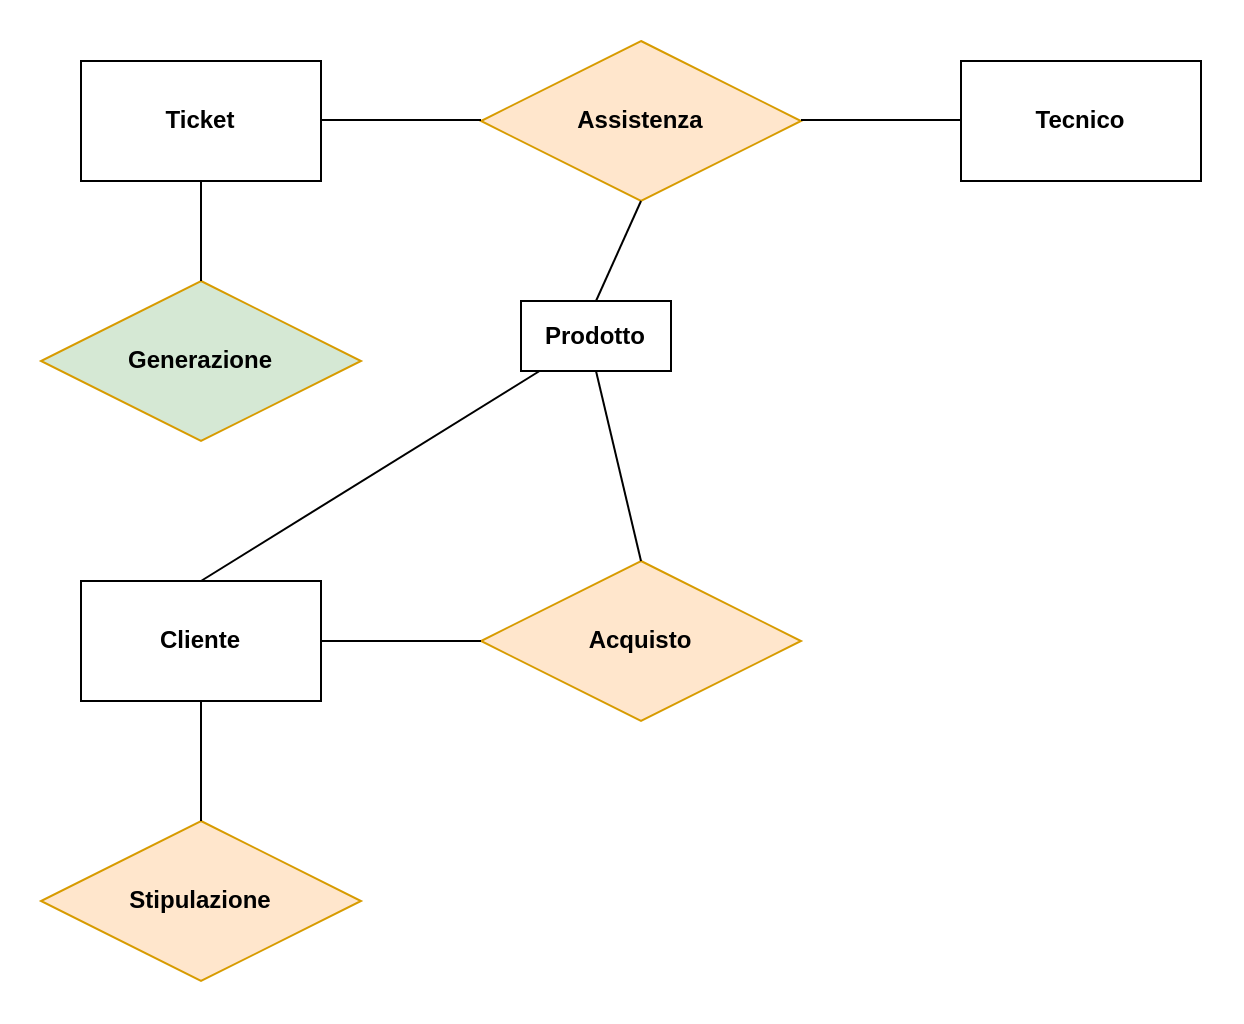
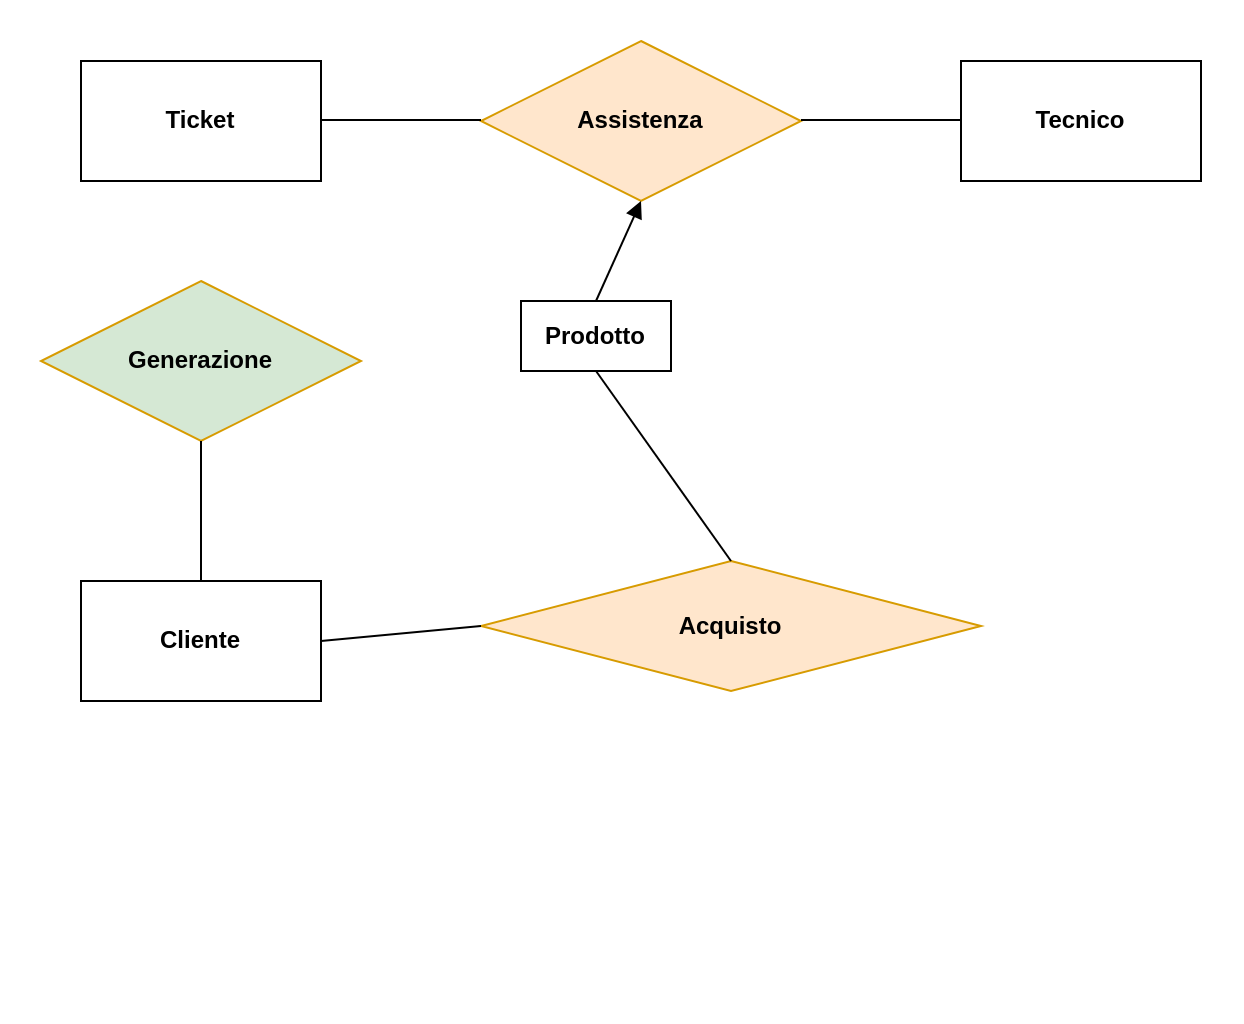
(637, 210) -> (634, 217)
(201, 231) -> none
(370, 476) -> (201, 511)
(641, 641) -> (731, 626)
(201, 761) -> none
(201, 901) -> none
